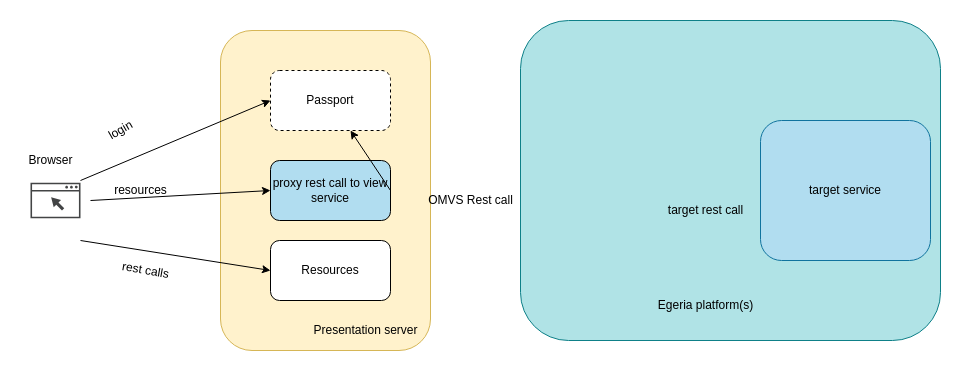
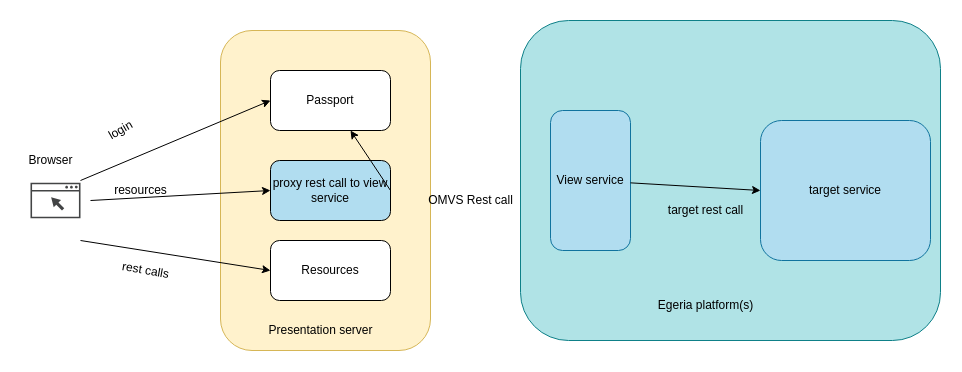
(331, 101) -> (331, 101)
none -> (591, 181)
none -> (692, 186)
(366, 331) -> (321, 331)
